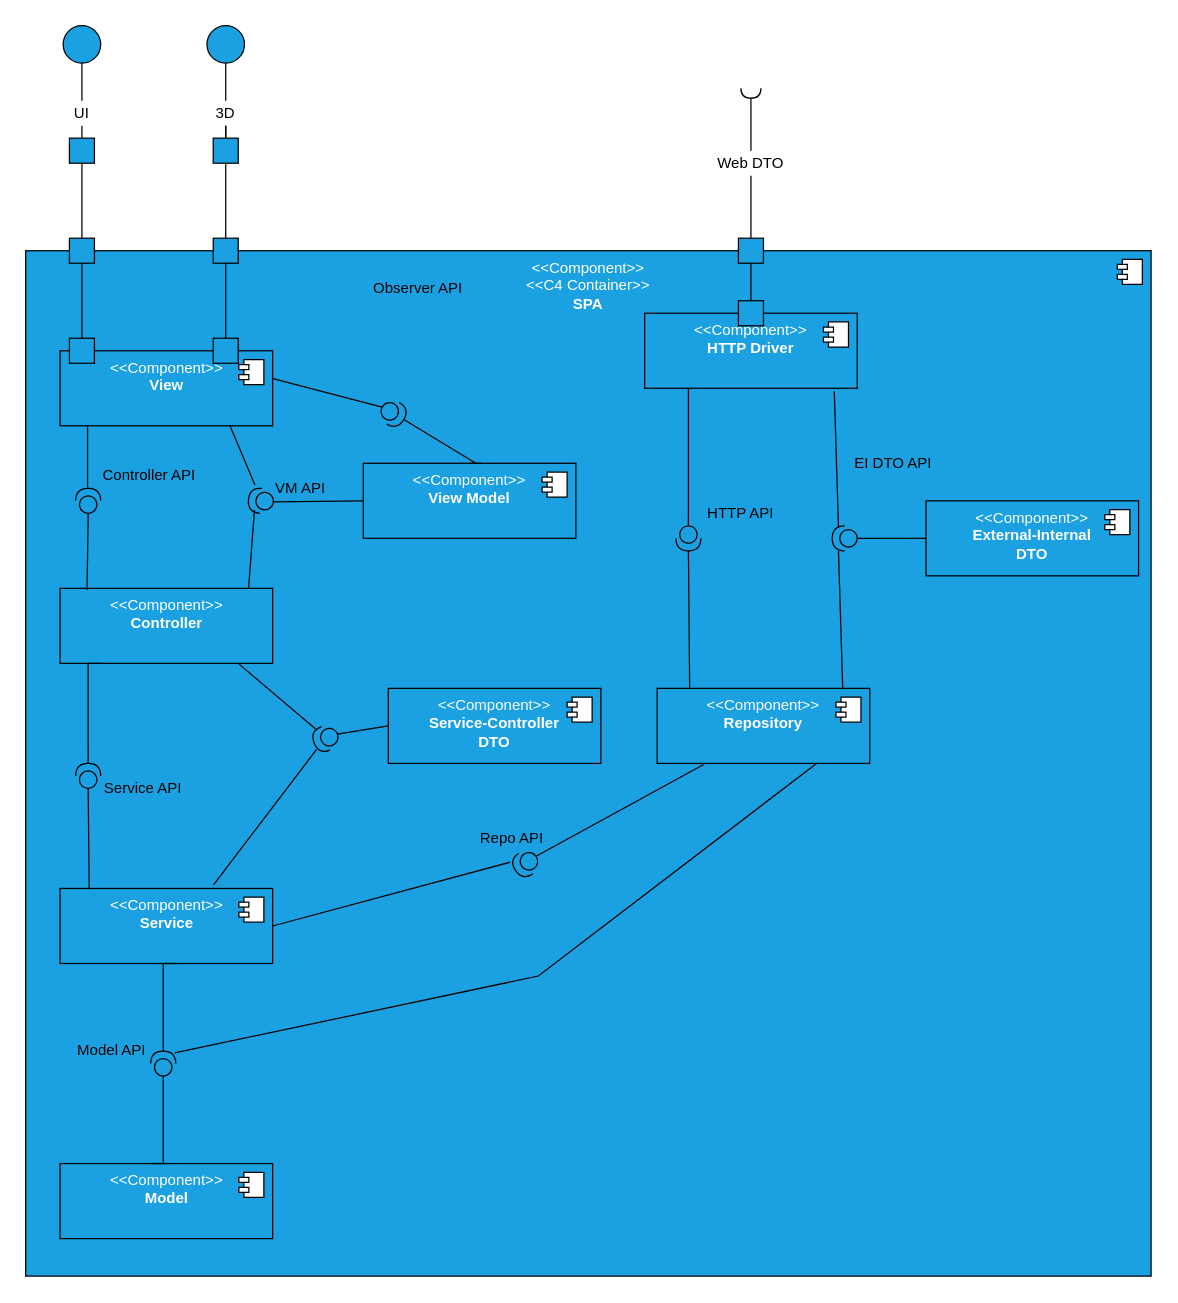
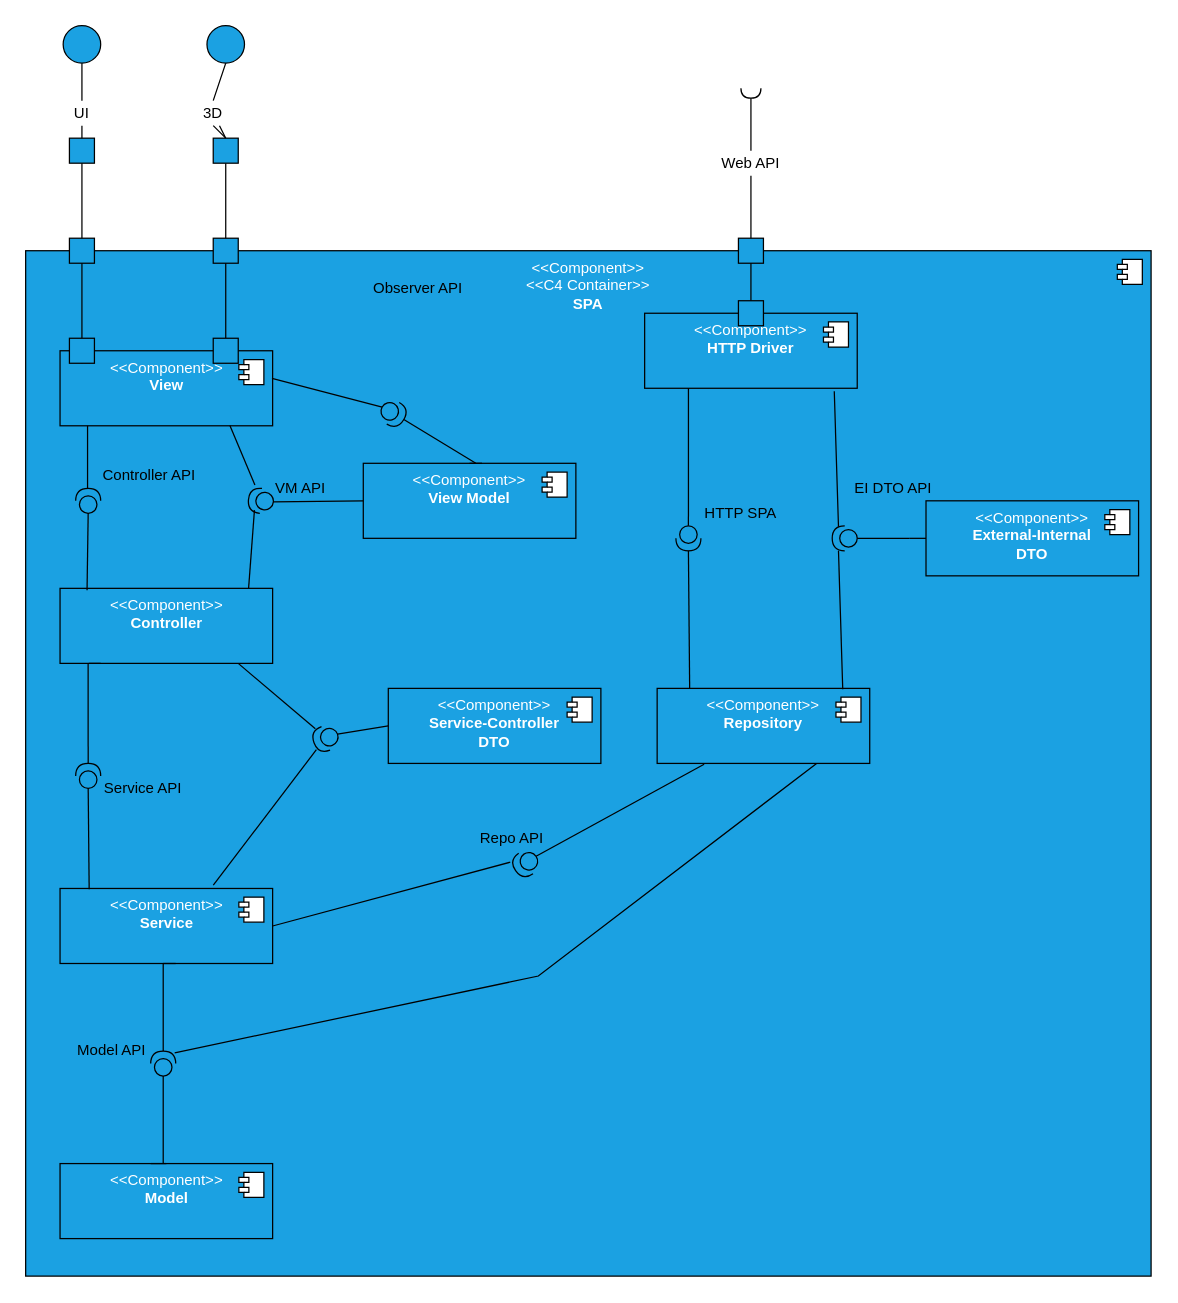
(226, 113) -> (213, 113)
(751, 163) -> (751, 163)
(893, 463) -> (893, 488)
(741, 513) -> (741, 513)
